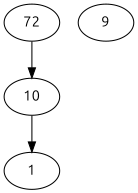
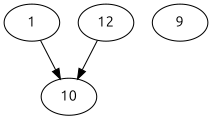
(32, 23) -> (106, 23)
(32, 129) -> (48, 55)
